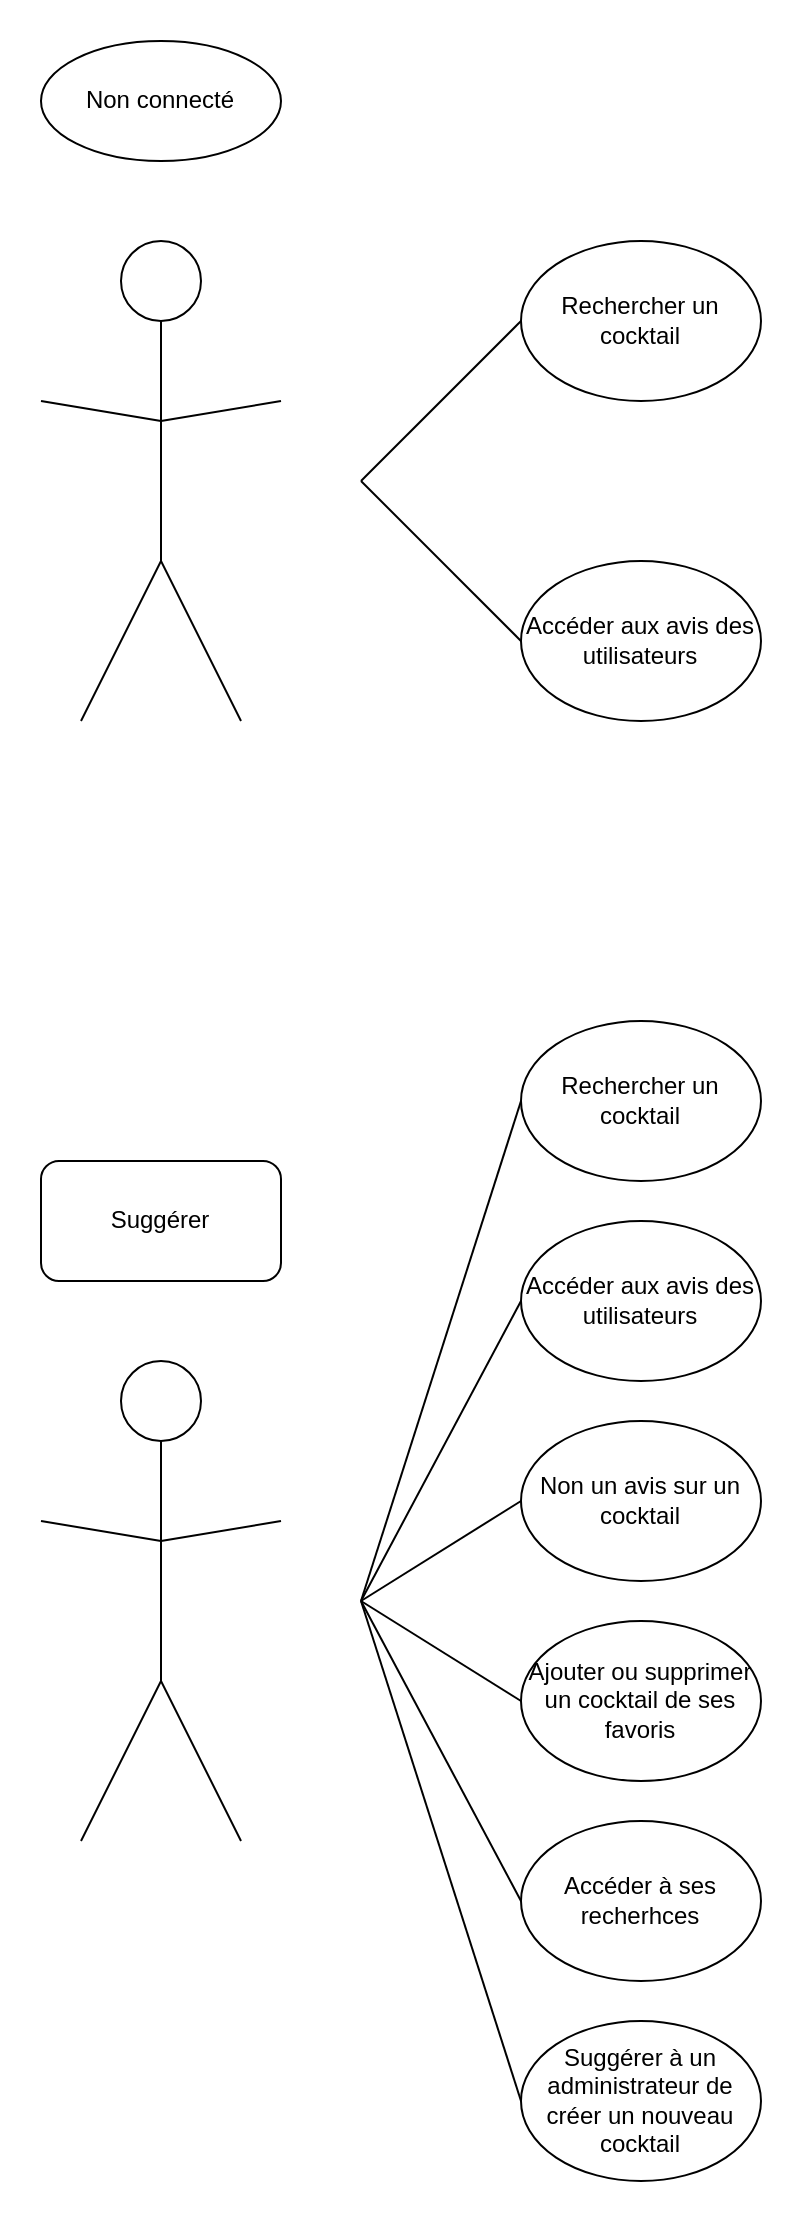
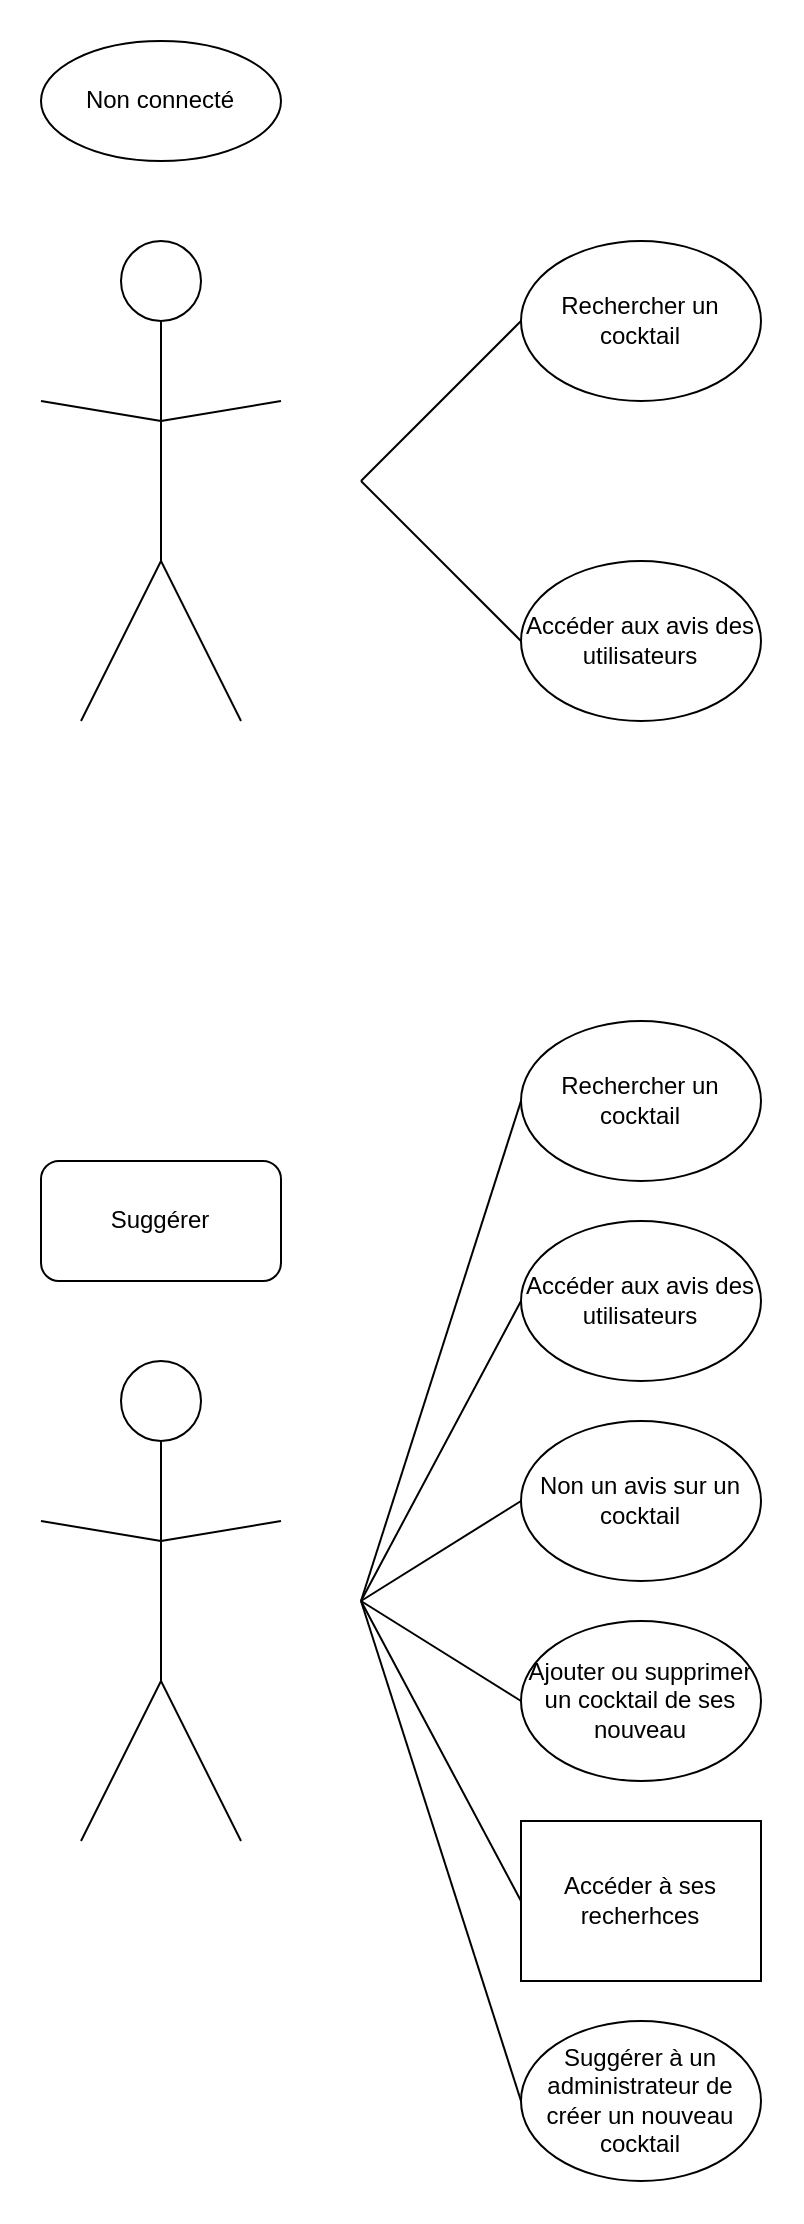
(641, 1701) -> (641, 1701)
(641, 1901) -> (641, 1901)
